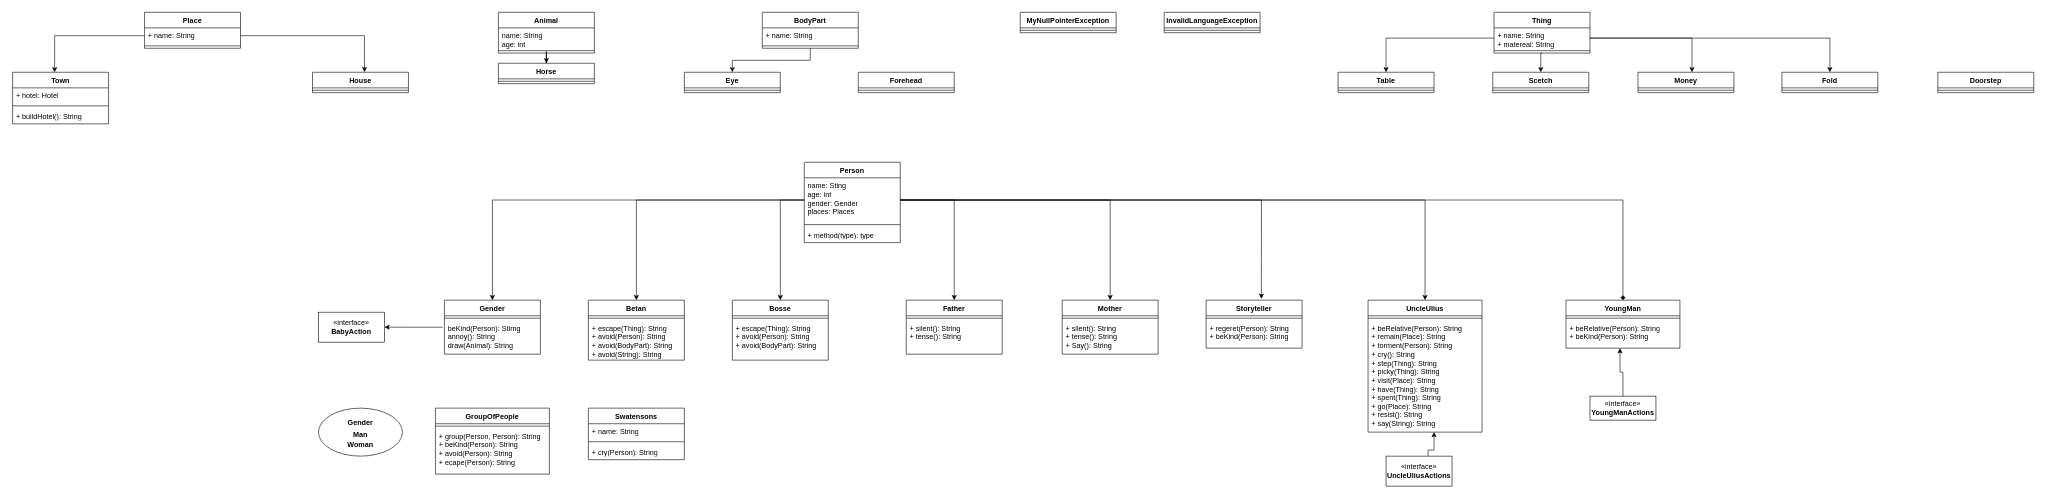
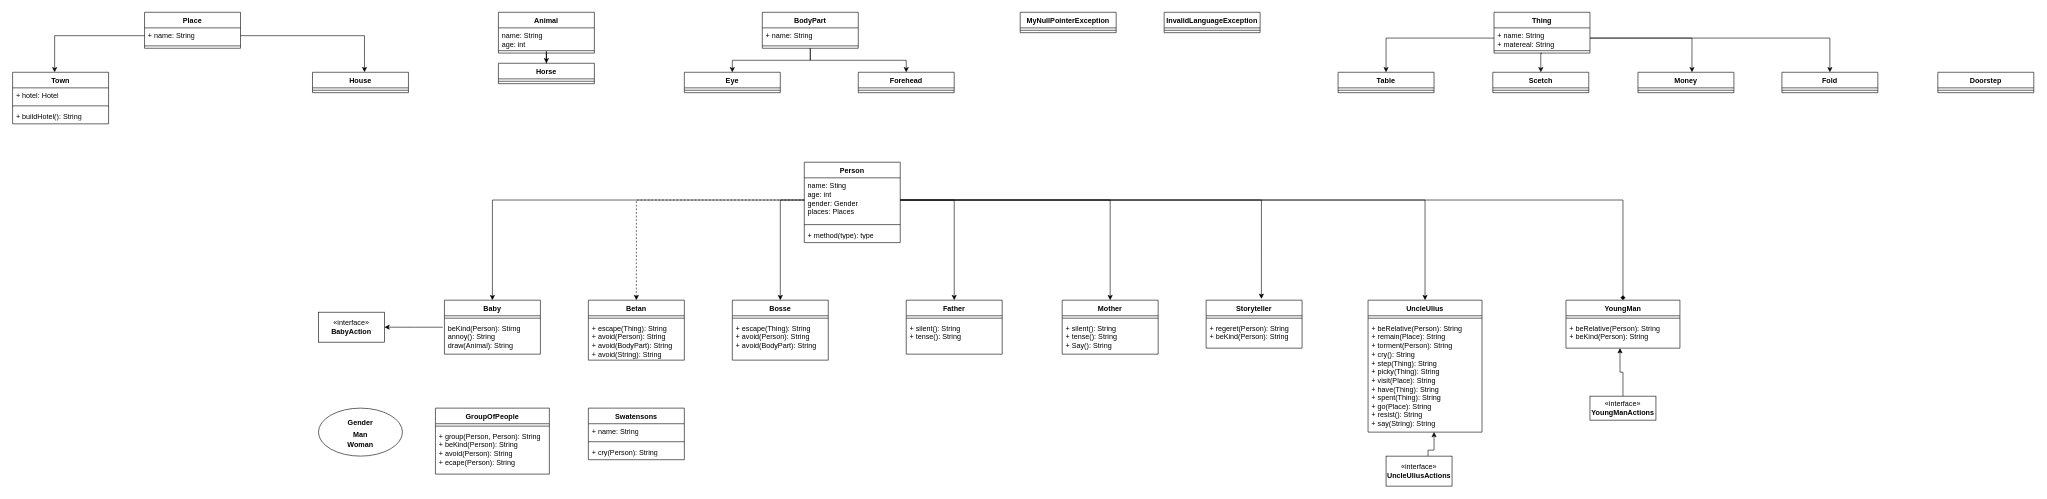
none -> (906, 62)
(636, 249) -> (636, 249)
(492, 309) -> (492, 309)
